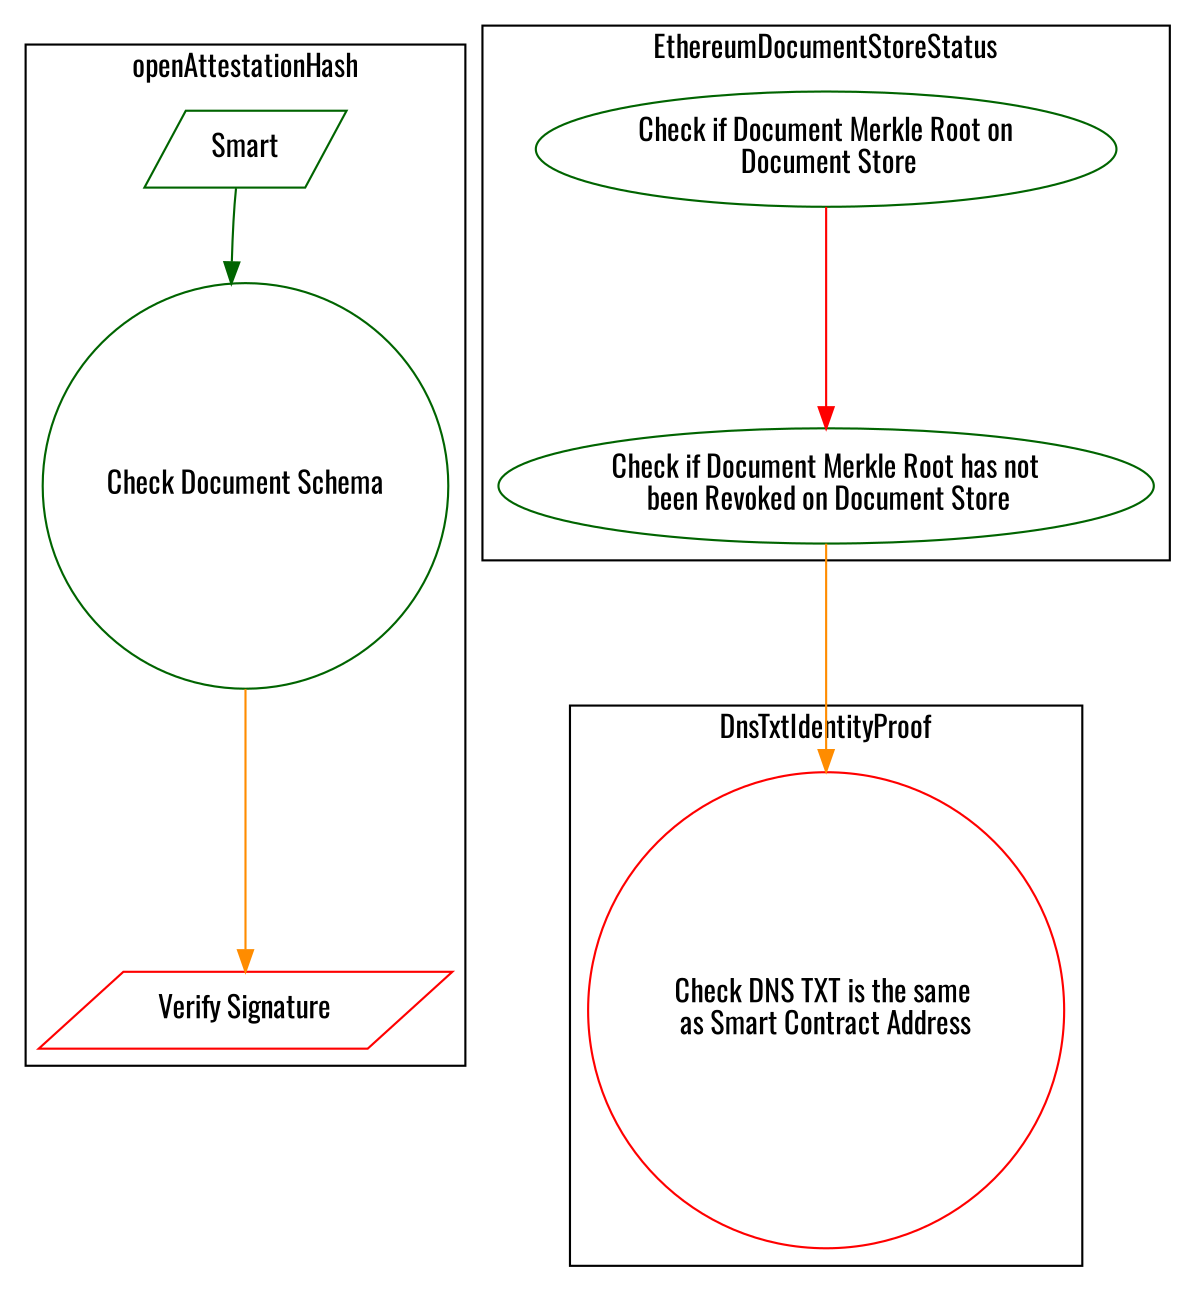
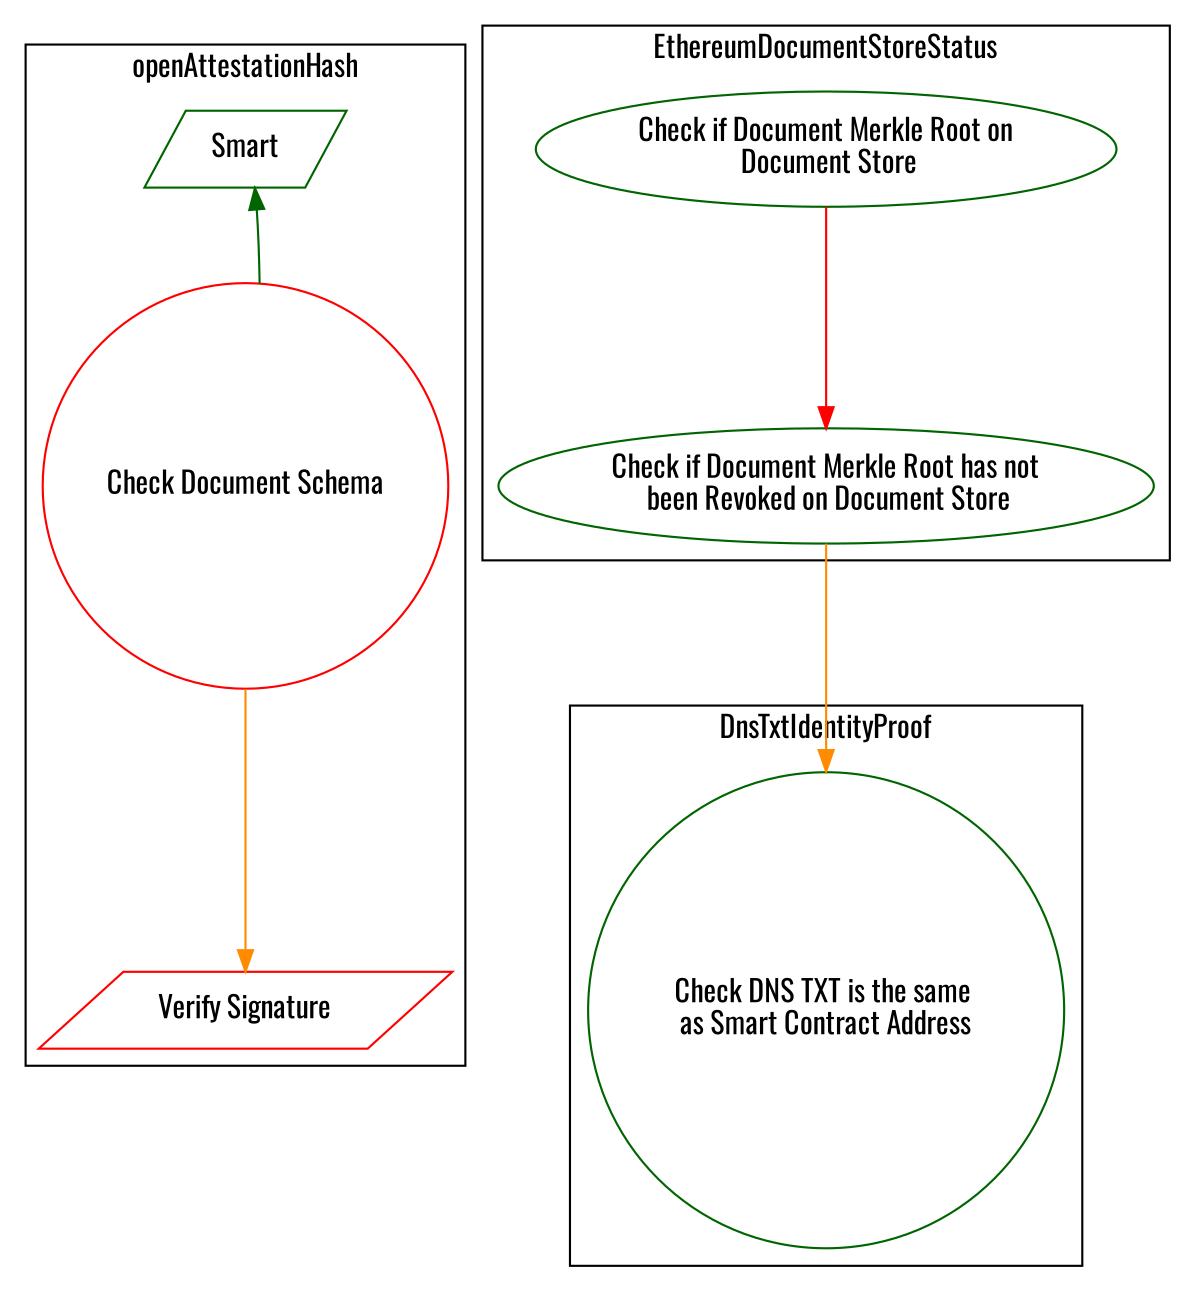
(233, 225) -> (259, 247)
(245, 486) -> (245, 486)
(826, 1010) -> (826, 1010)
